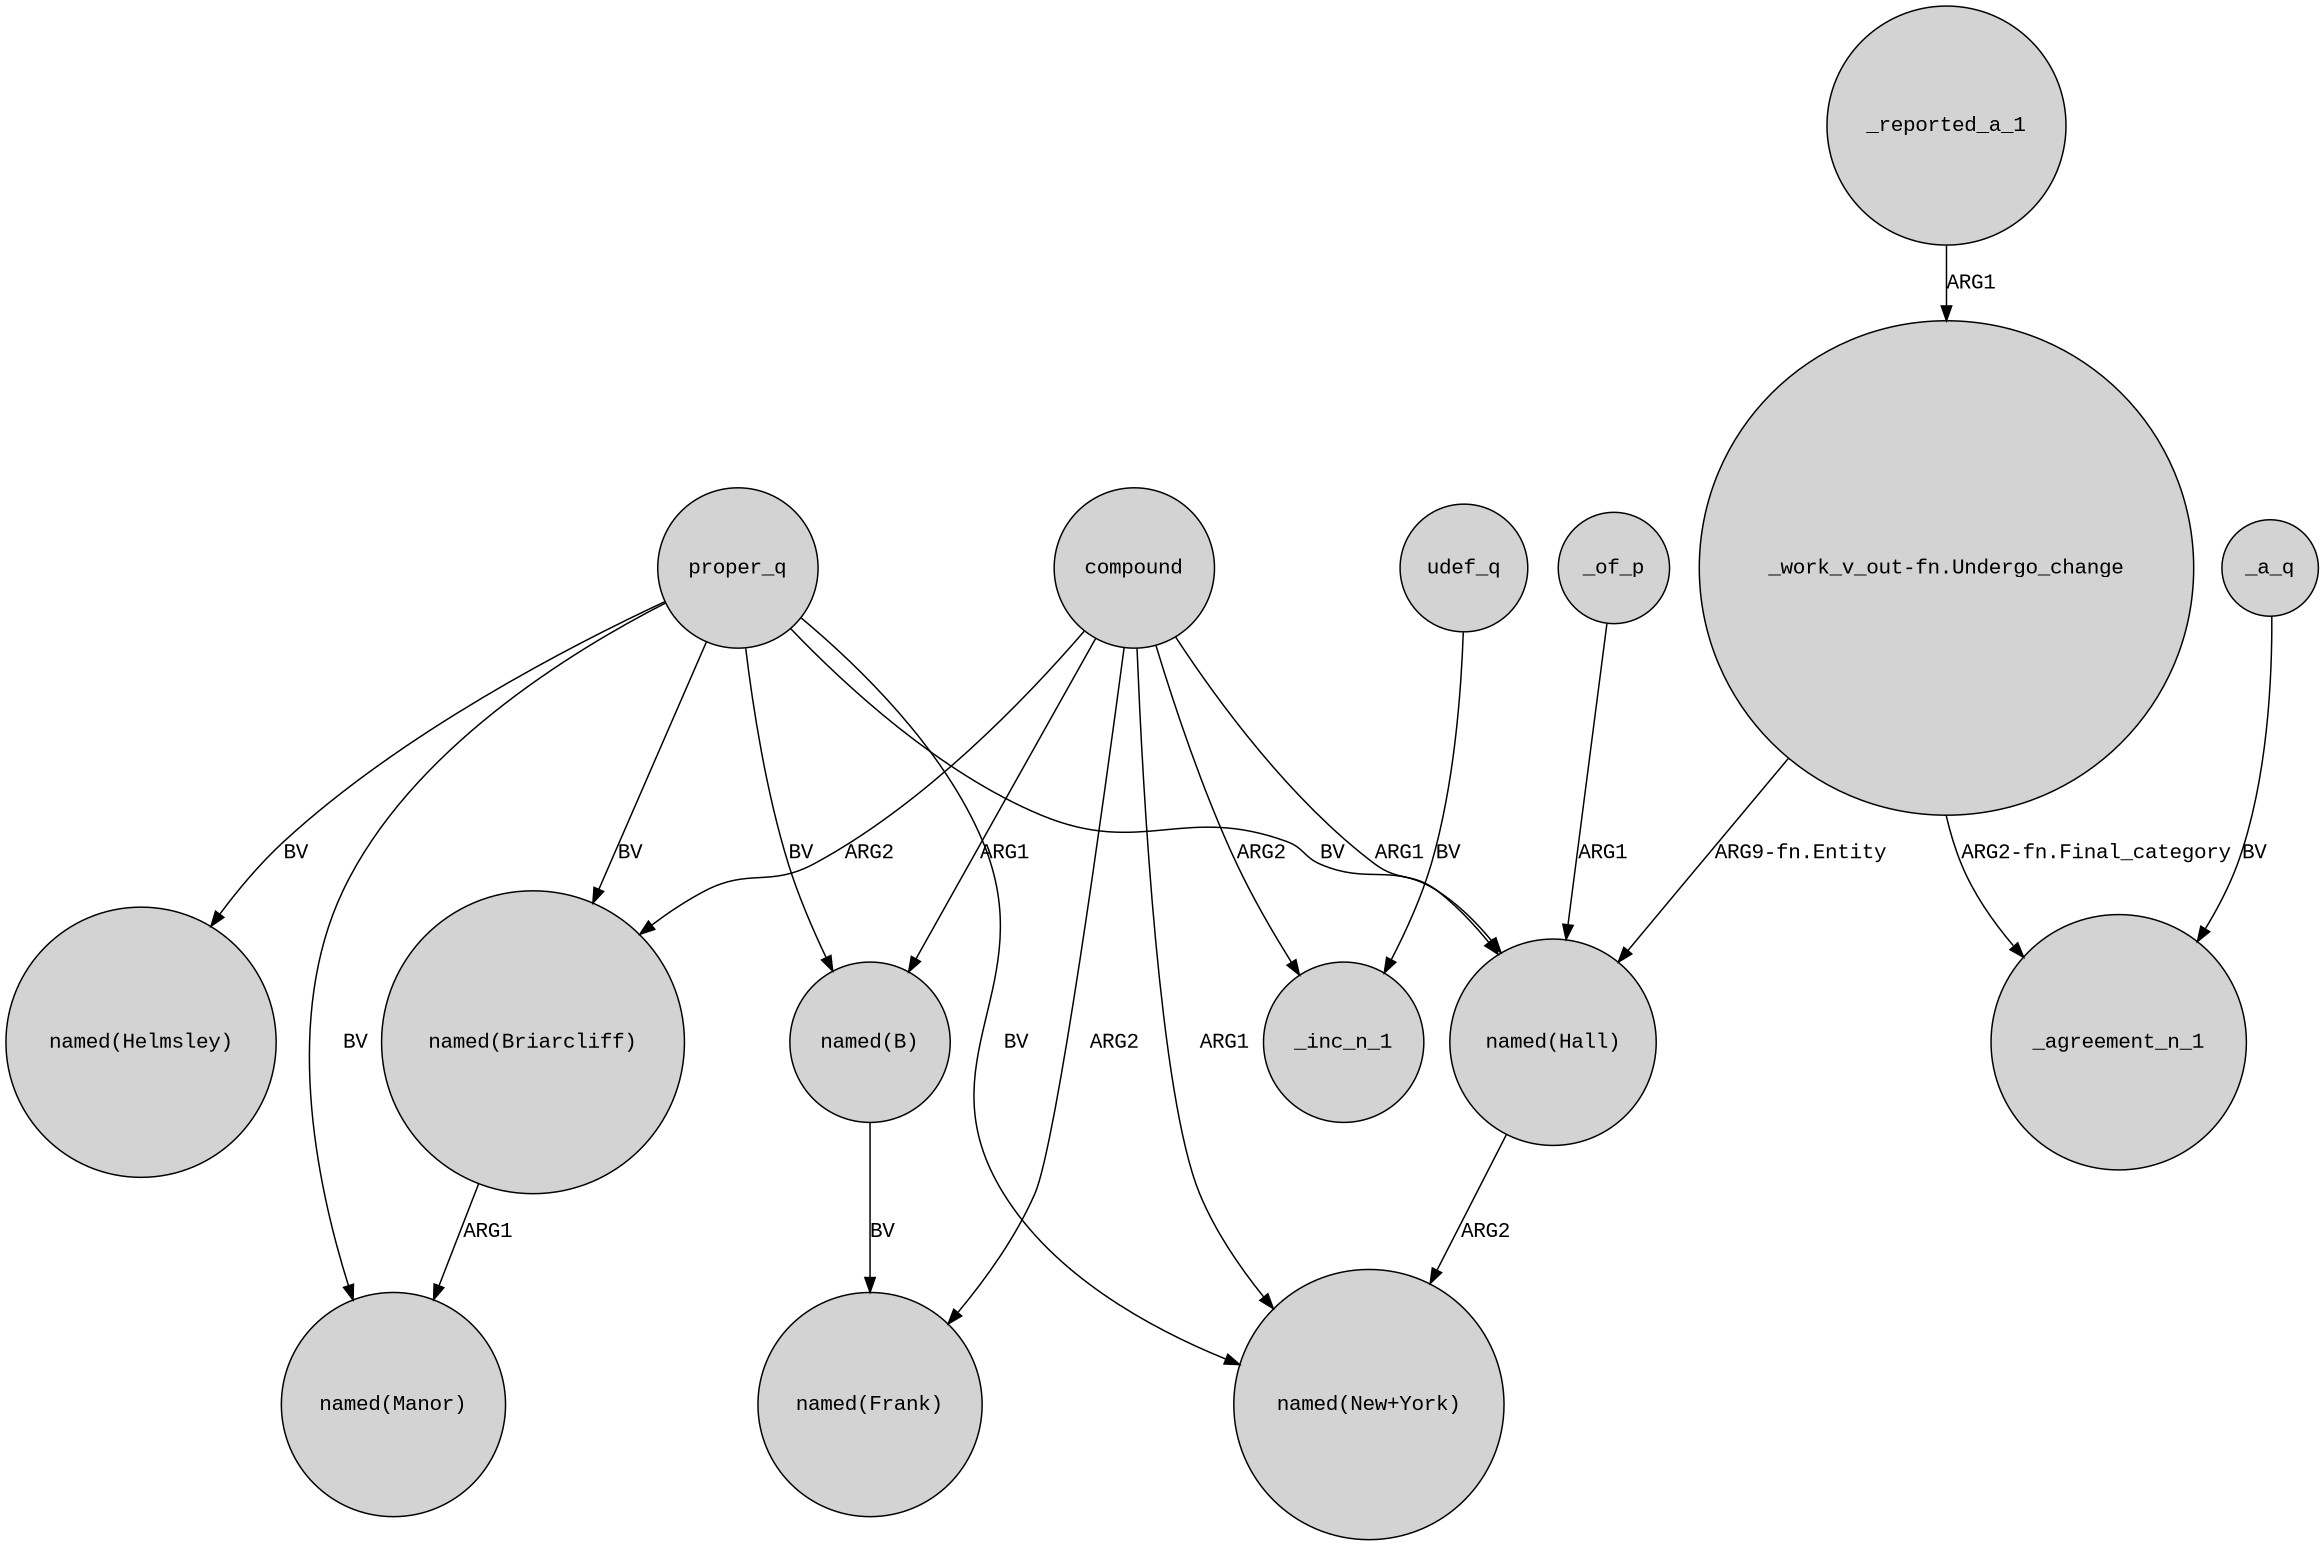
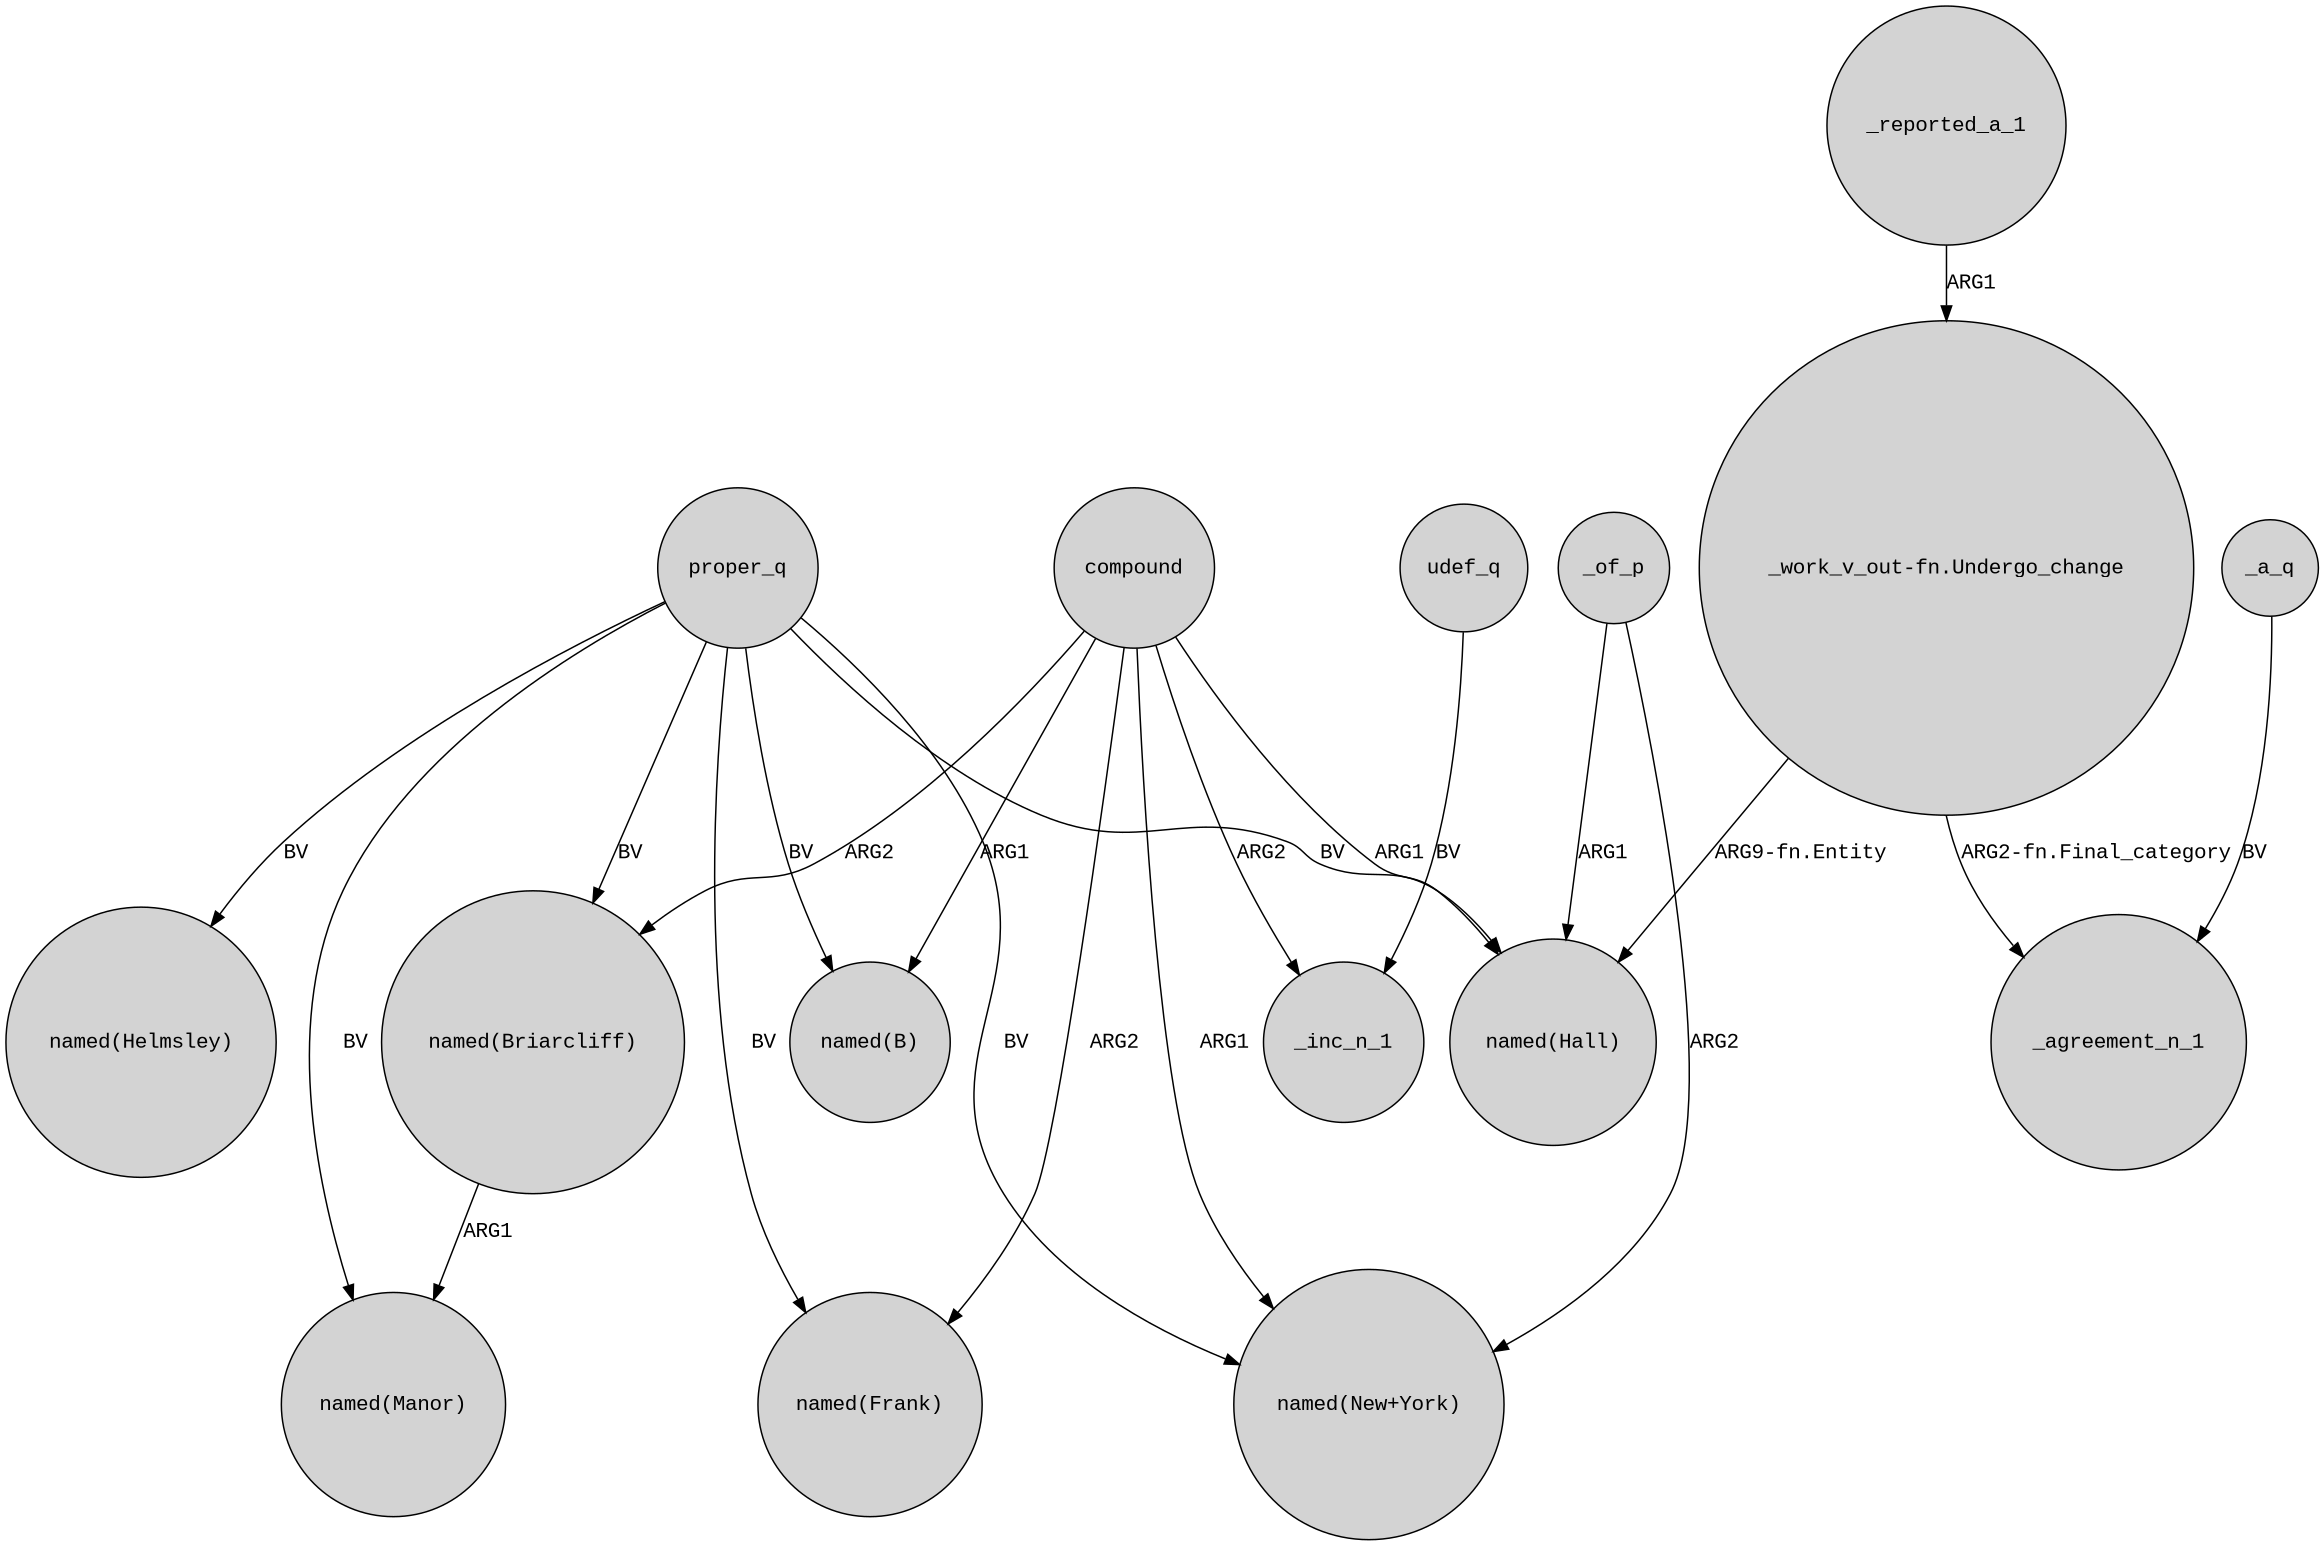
(870, 1200) -> (718, 980)
(1472, 1202) -> (1687, 1020)
